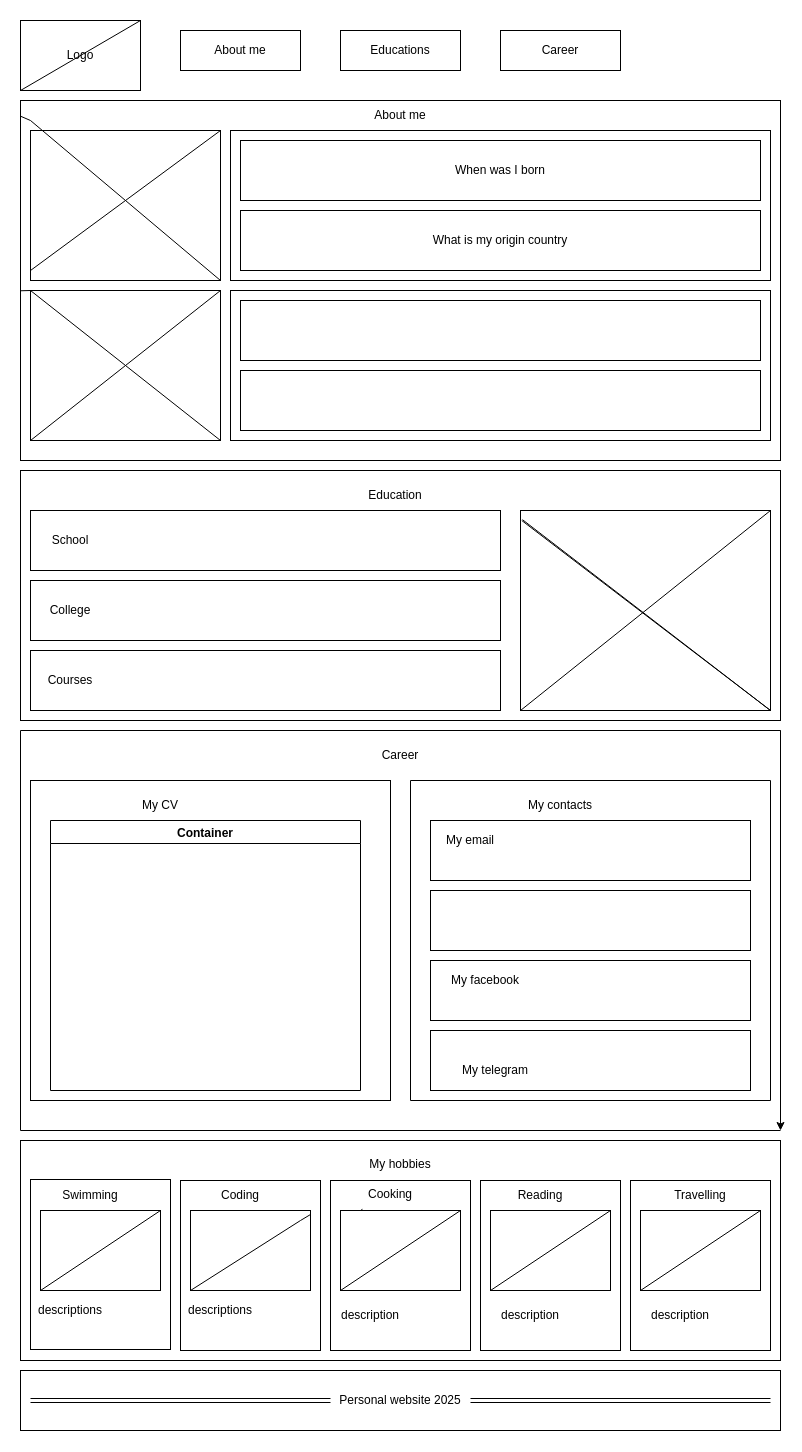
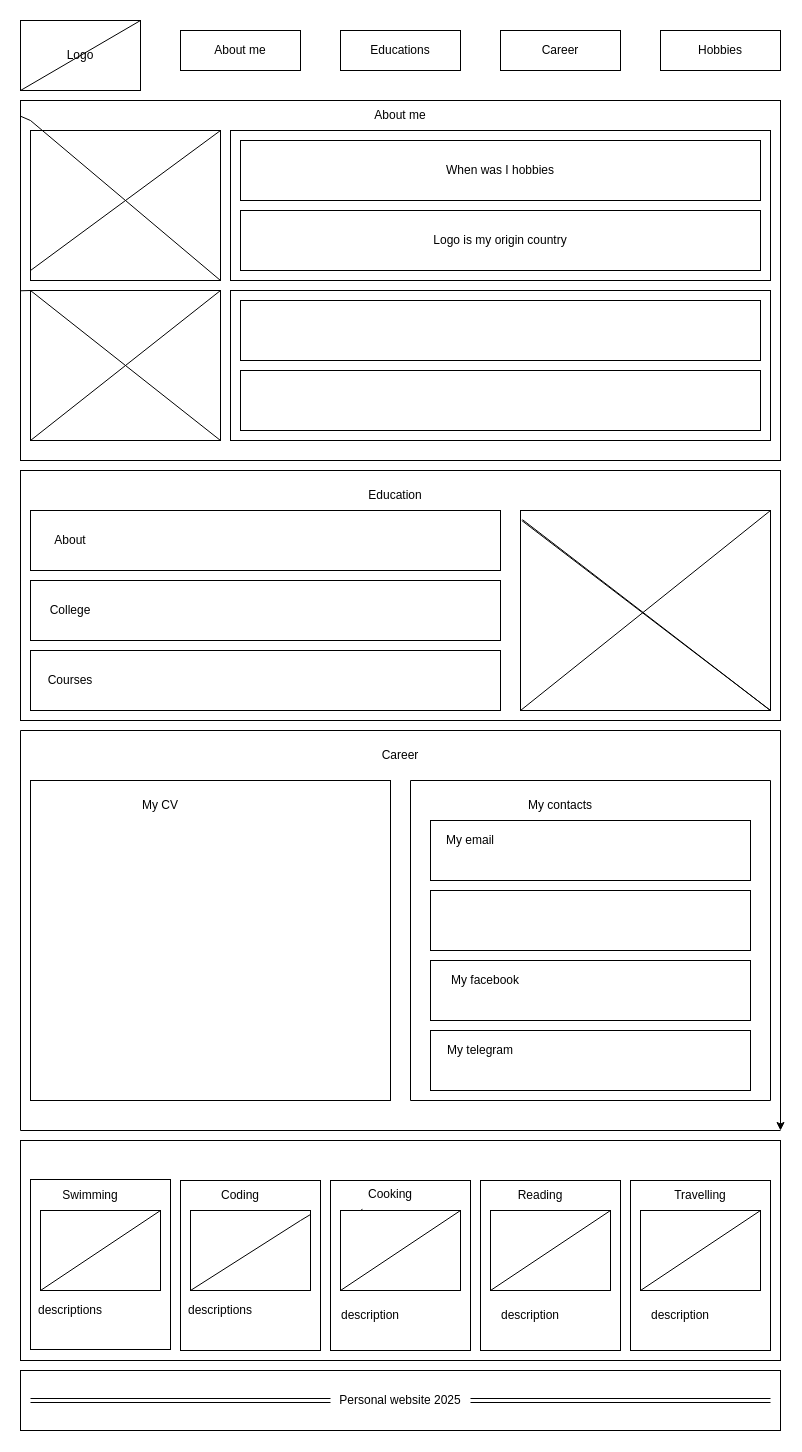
none -> (721, 51)
(501, 171) -> (501, 171)
(501, 241) -> (501, 241)
(71, 541) -> (71, 541)
(206, 956) -> none
(496, 1071) -> (481, 1051)
(401, 1165) -> none
